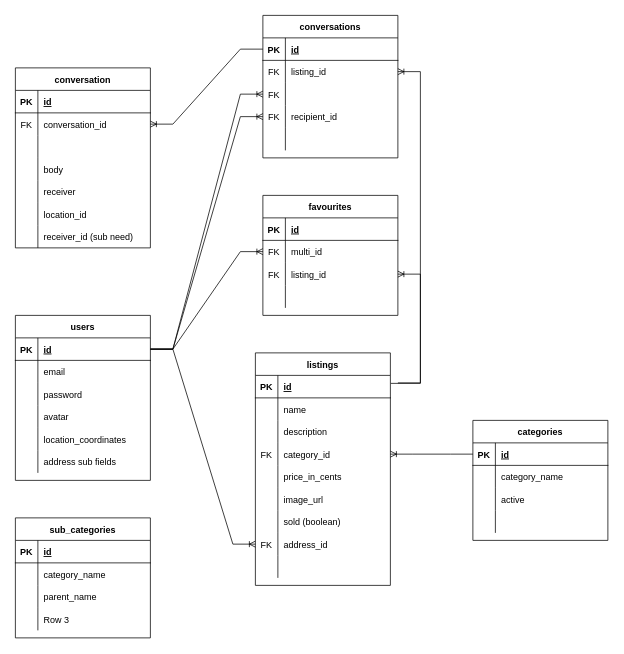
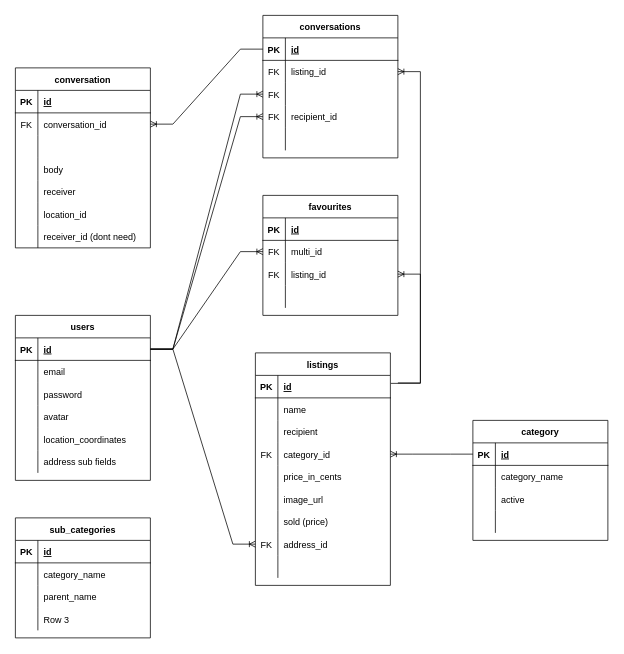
(94, 237) -> (97, 237)
(309, 432) -> (304, 432)
(540, 432) -> (540, 432)
(315, 522) -> (310, 522)
